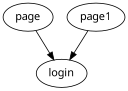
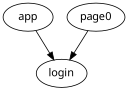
(28, 17) -> (28, 17)
(96, 17) -> (96, 17)
